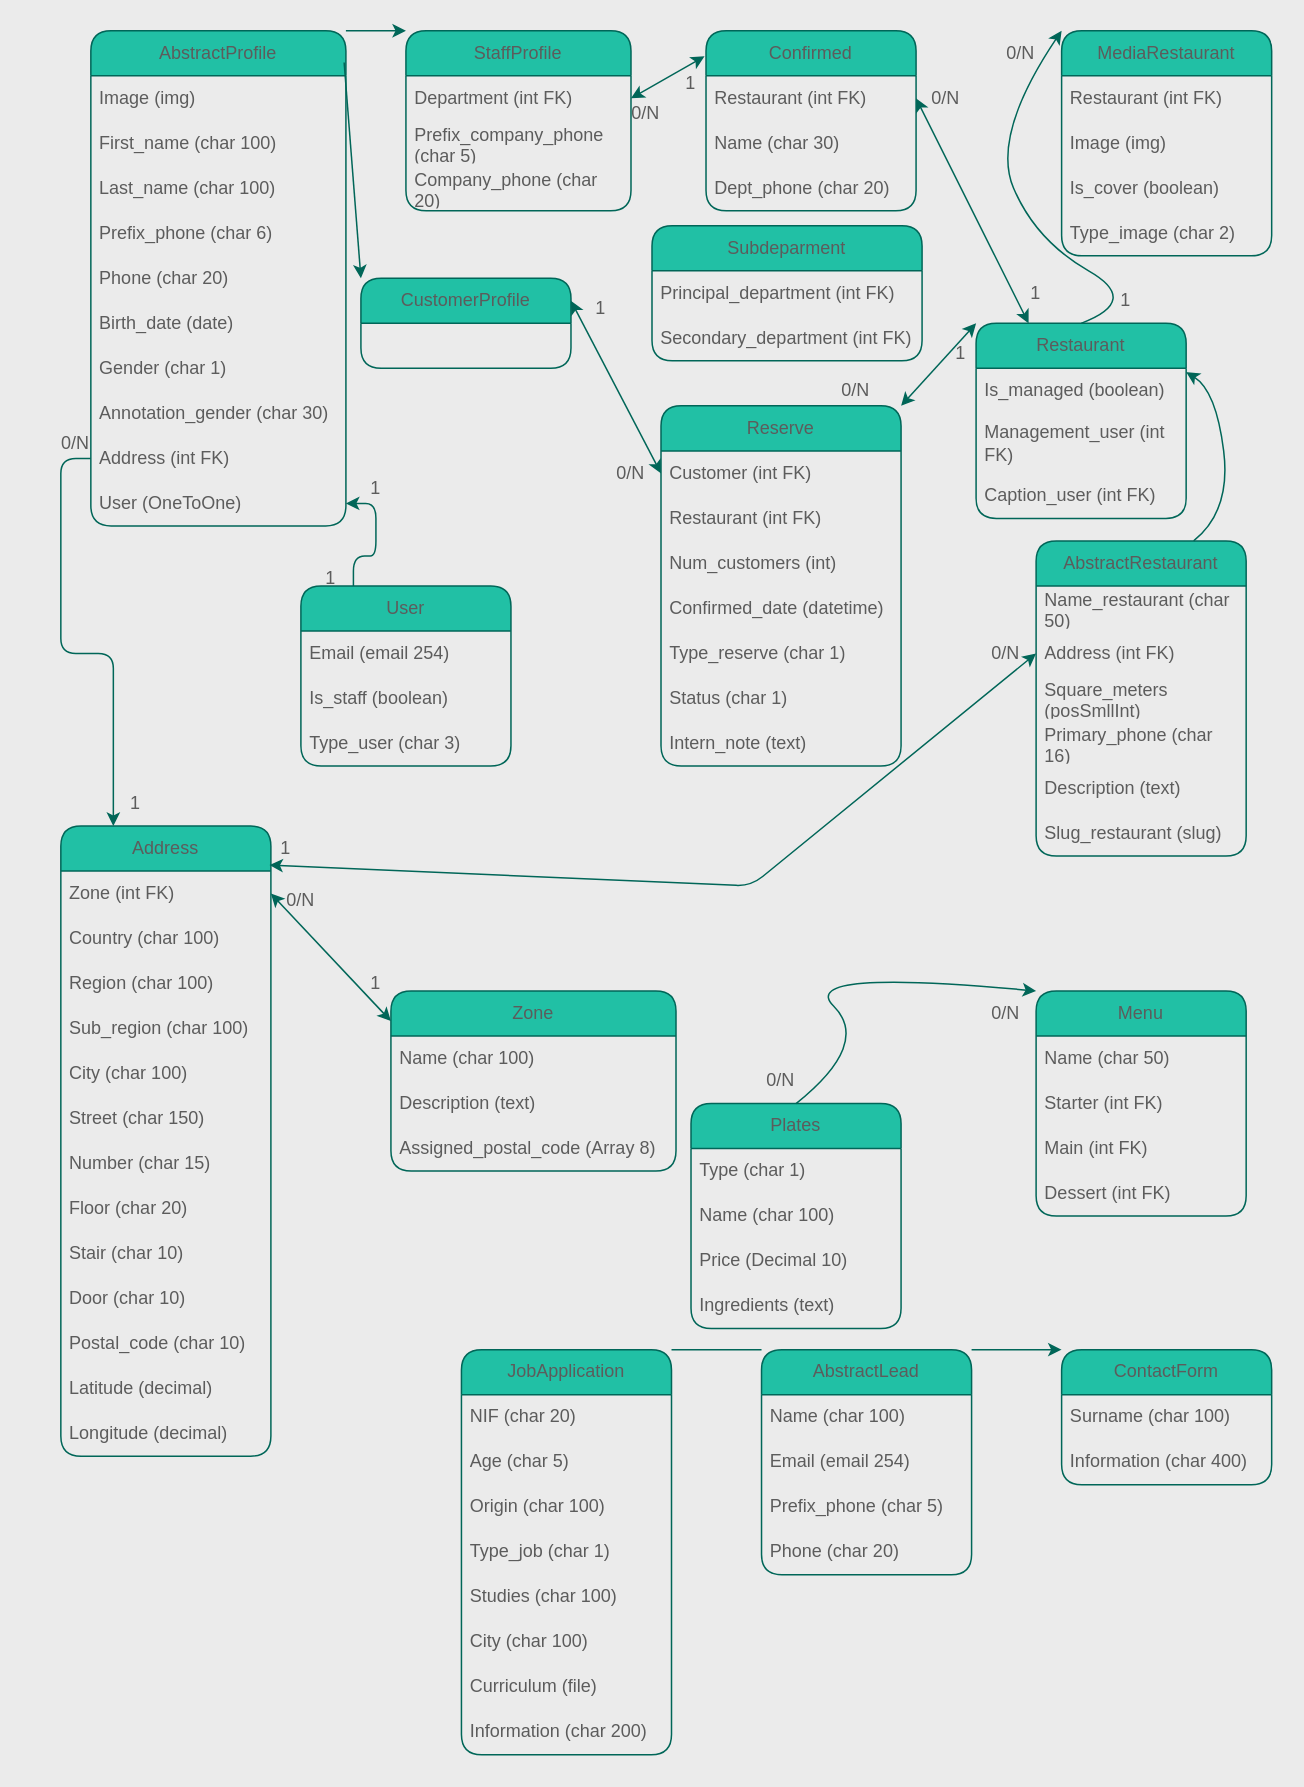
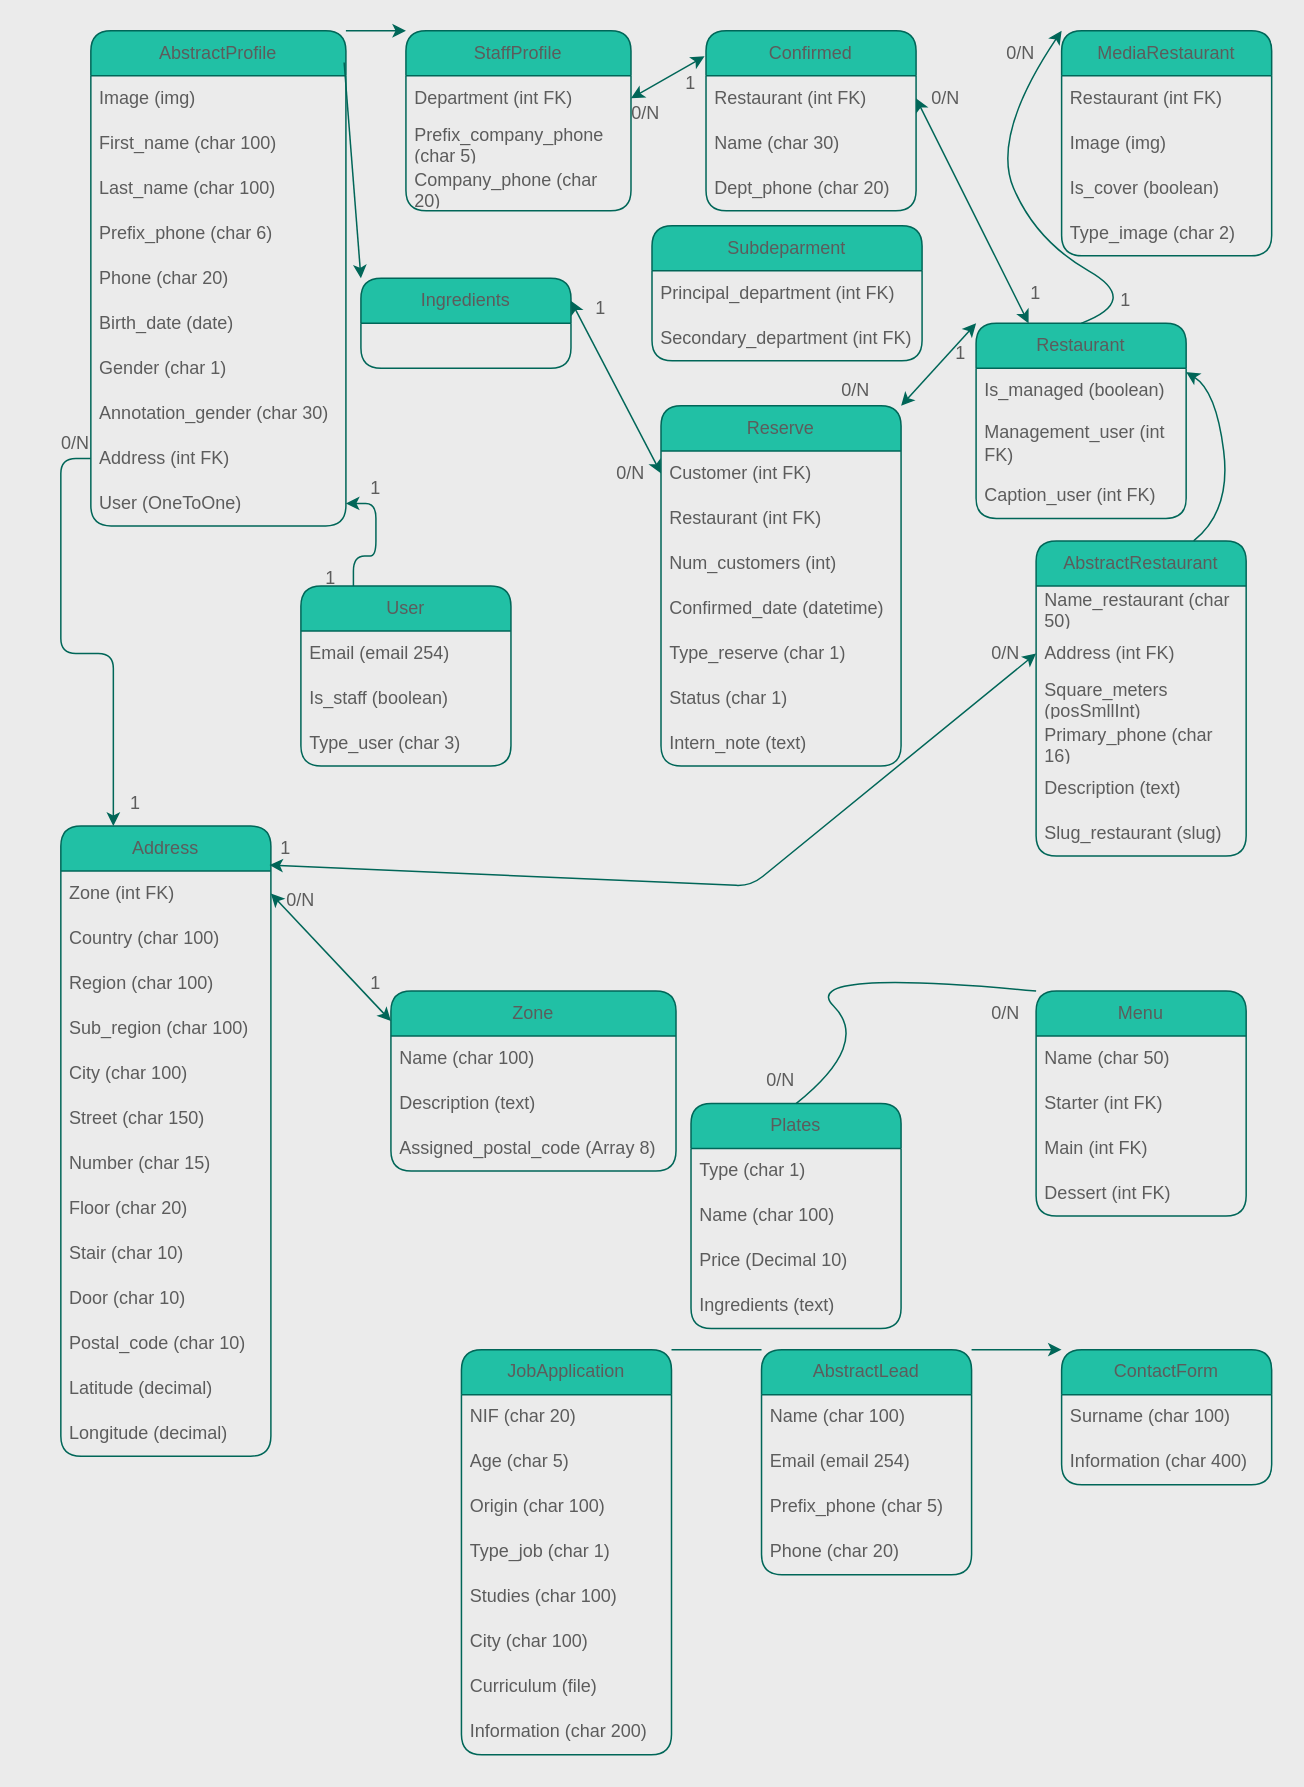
(466, 301) -> (466, 301)
(1024, 990) -> (1028, 990)
